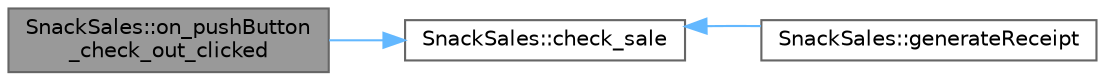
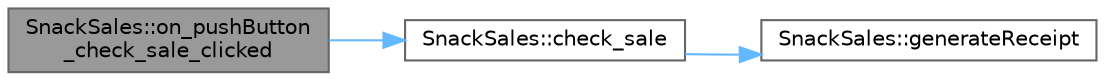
(734, 26) -> (712, 55)
(169, 40) -> (169, 40)
